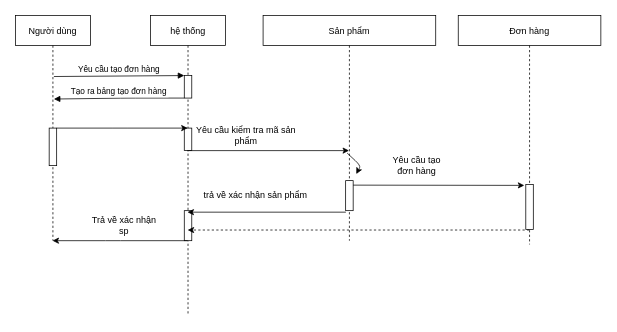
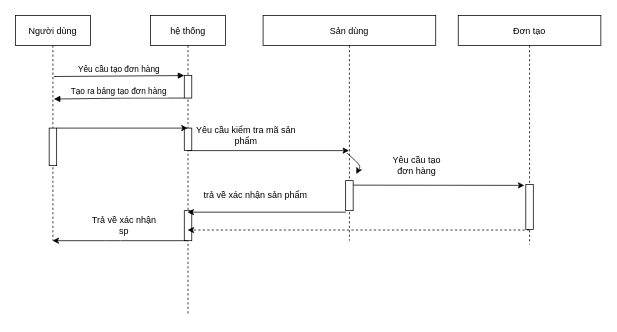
(349, 31) -> (349, 31)
(529, 31) -> (529, 31)
